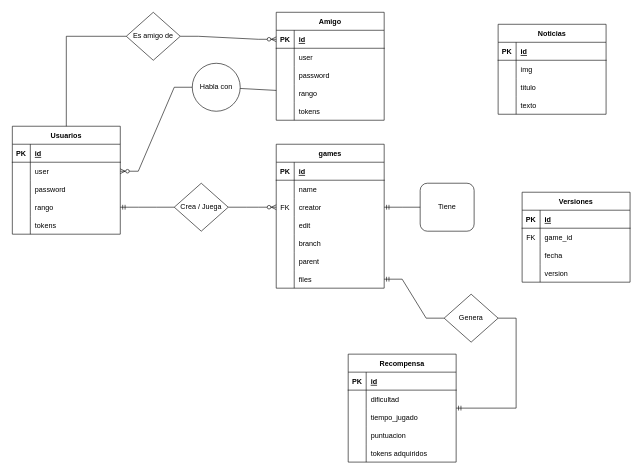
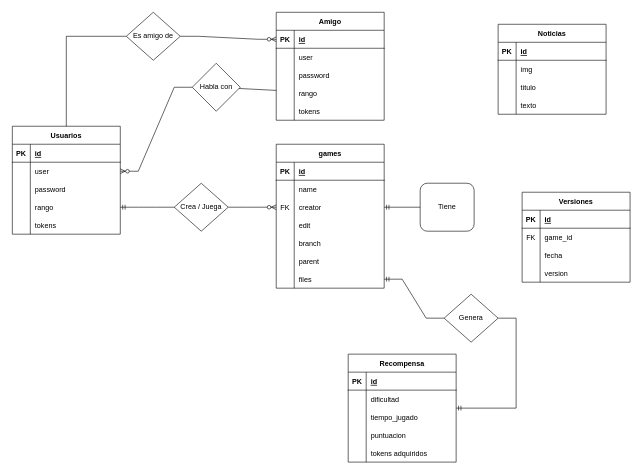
(216, 87) -> (216, 87)
